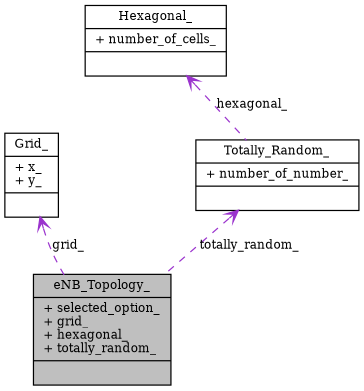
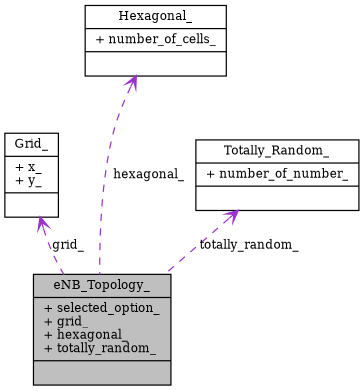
(221, 113) -> (105, 179)
